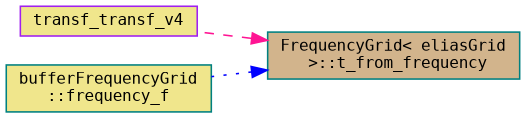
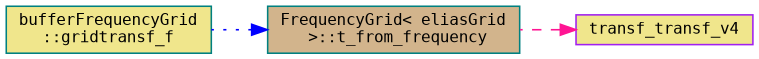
(224, 35) -> (540, 30)
(109, 88) -> (109, 30)
